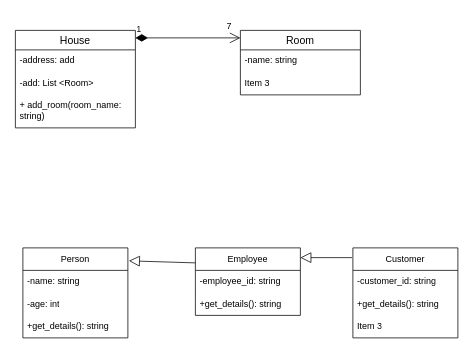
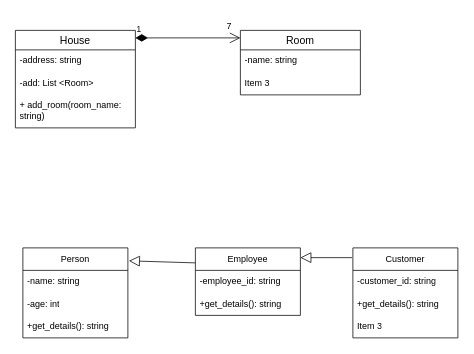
(50, 61) -> (57, 61)
